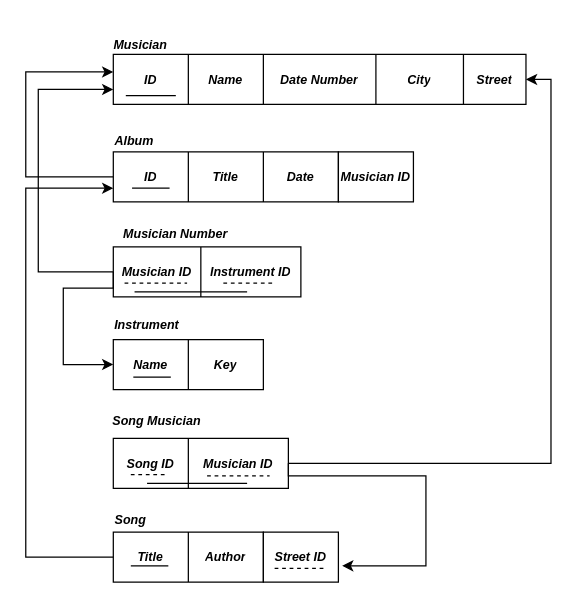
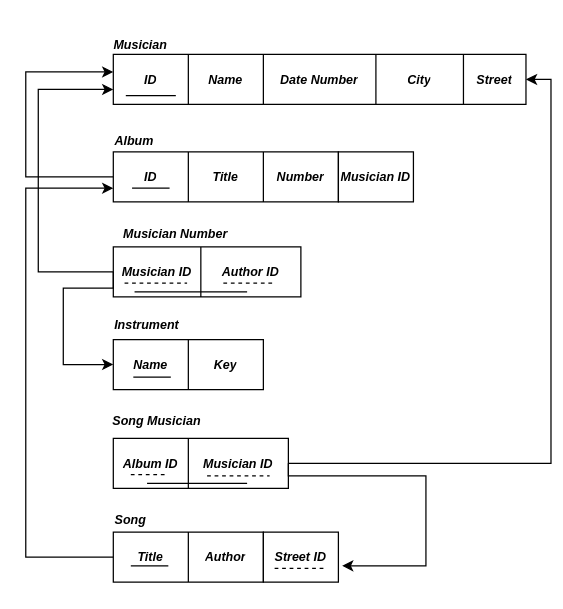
(301, 177) -> (301, 177)
(251, 272) -> (251, 272)
(151, 463) -> (151, 463)
